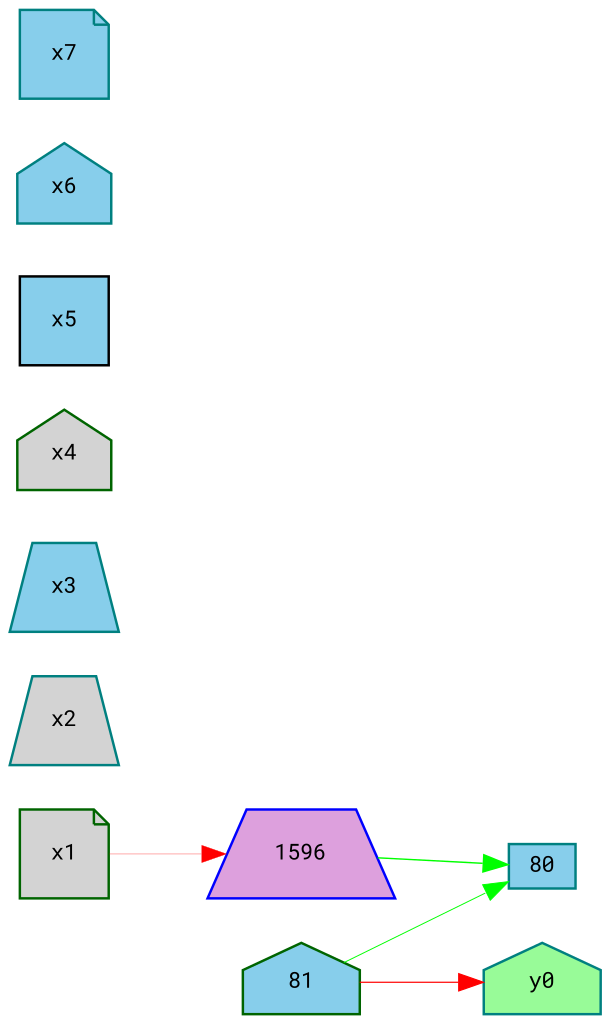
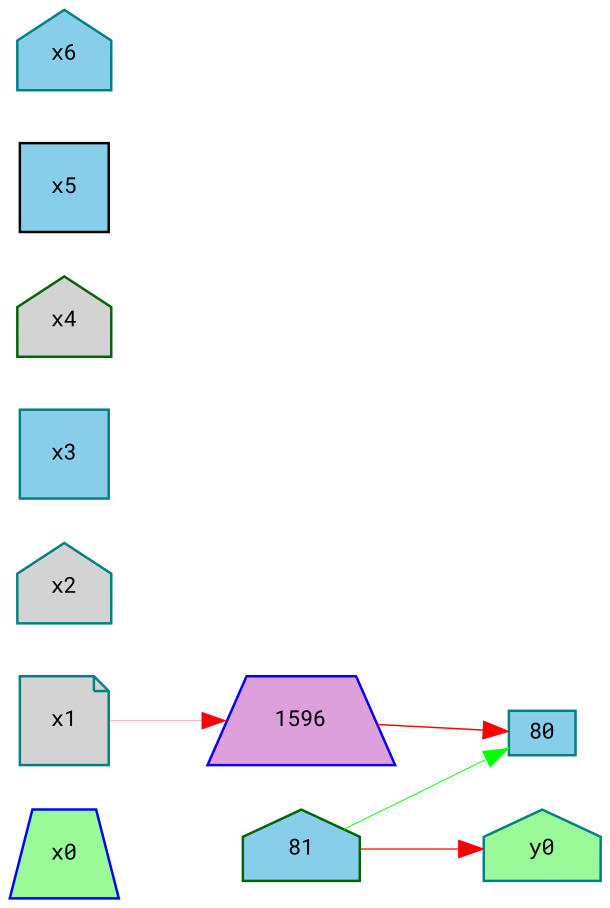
(64, 54) -> none
(64, 587) -> (64, 454)
(64, 721) -> (64, 587)
none -> (64, 854)
(64, 854) -> (64, 721)
(430, 861) -> (430, 727)
